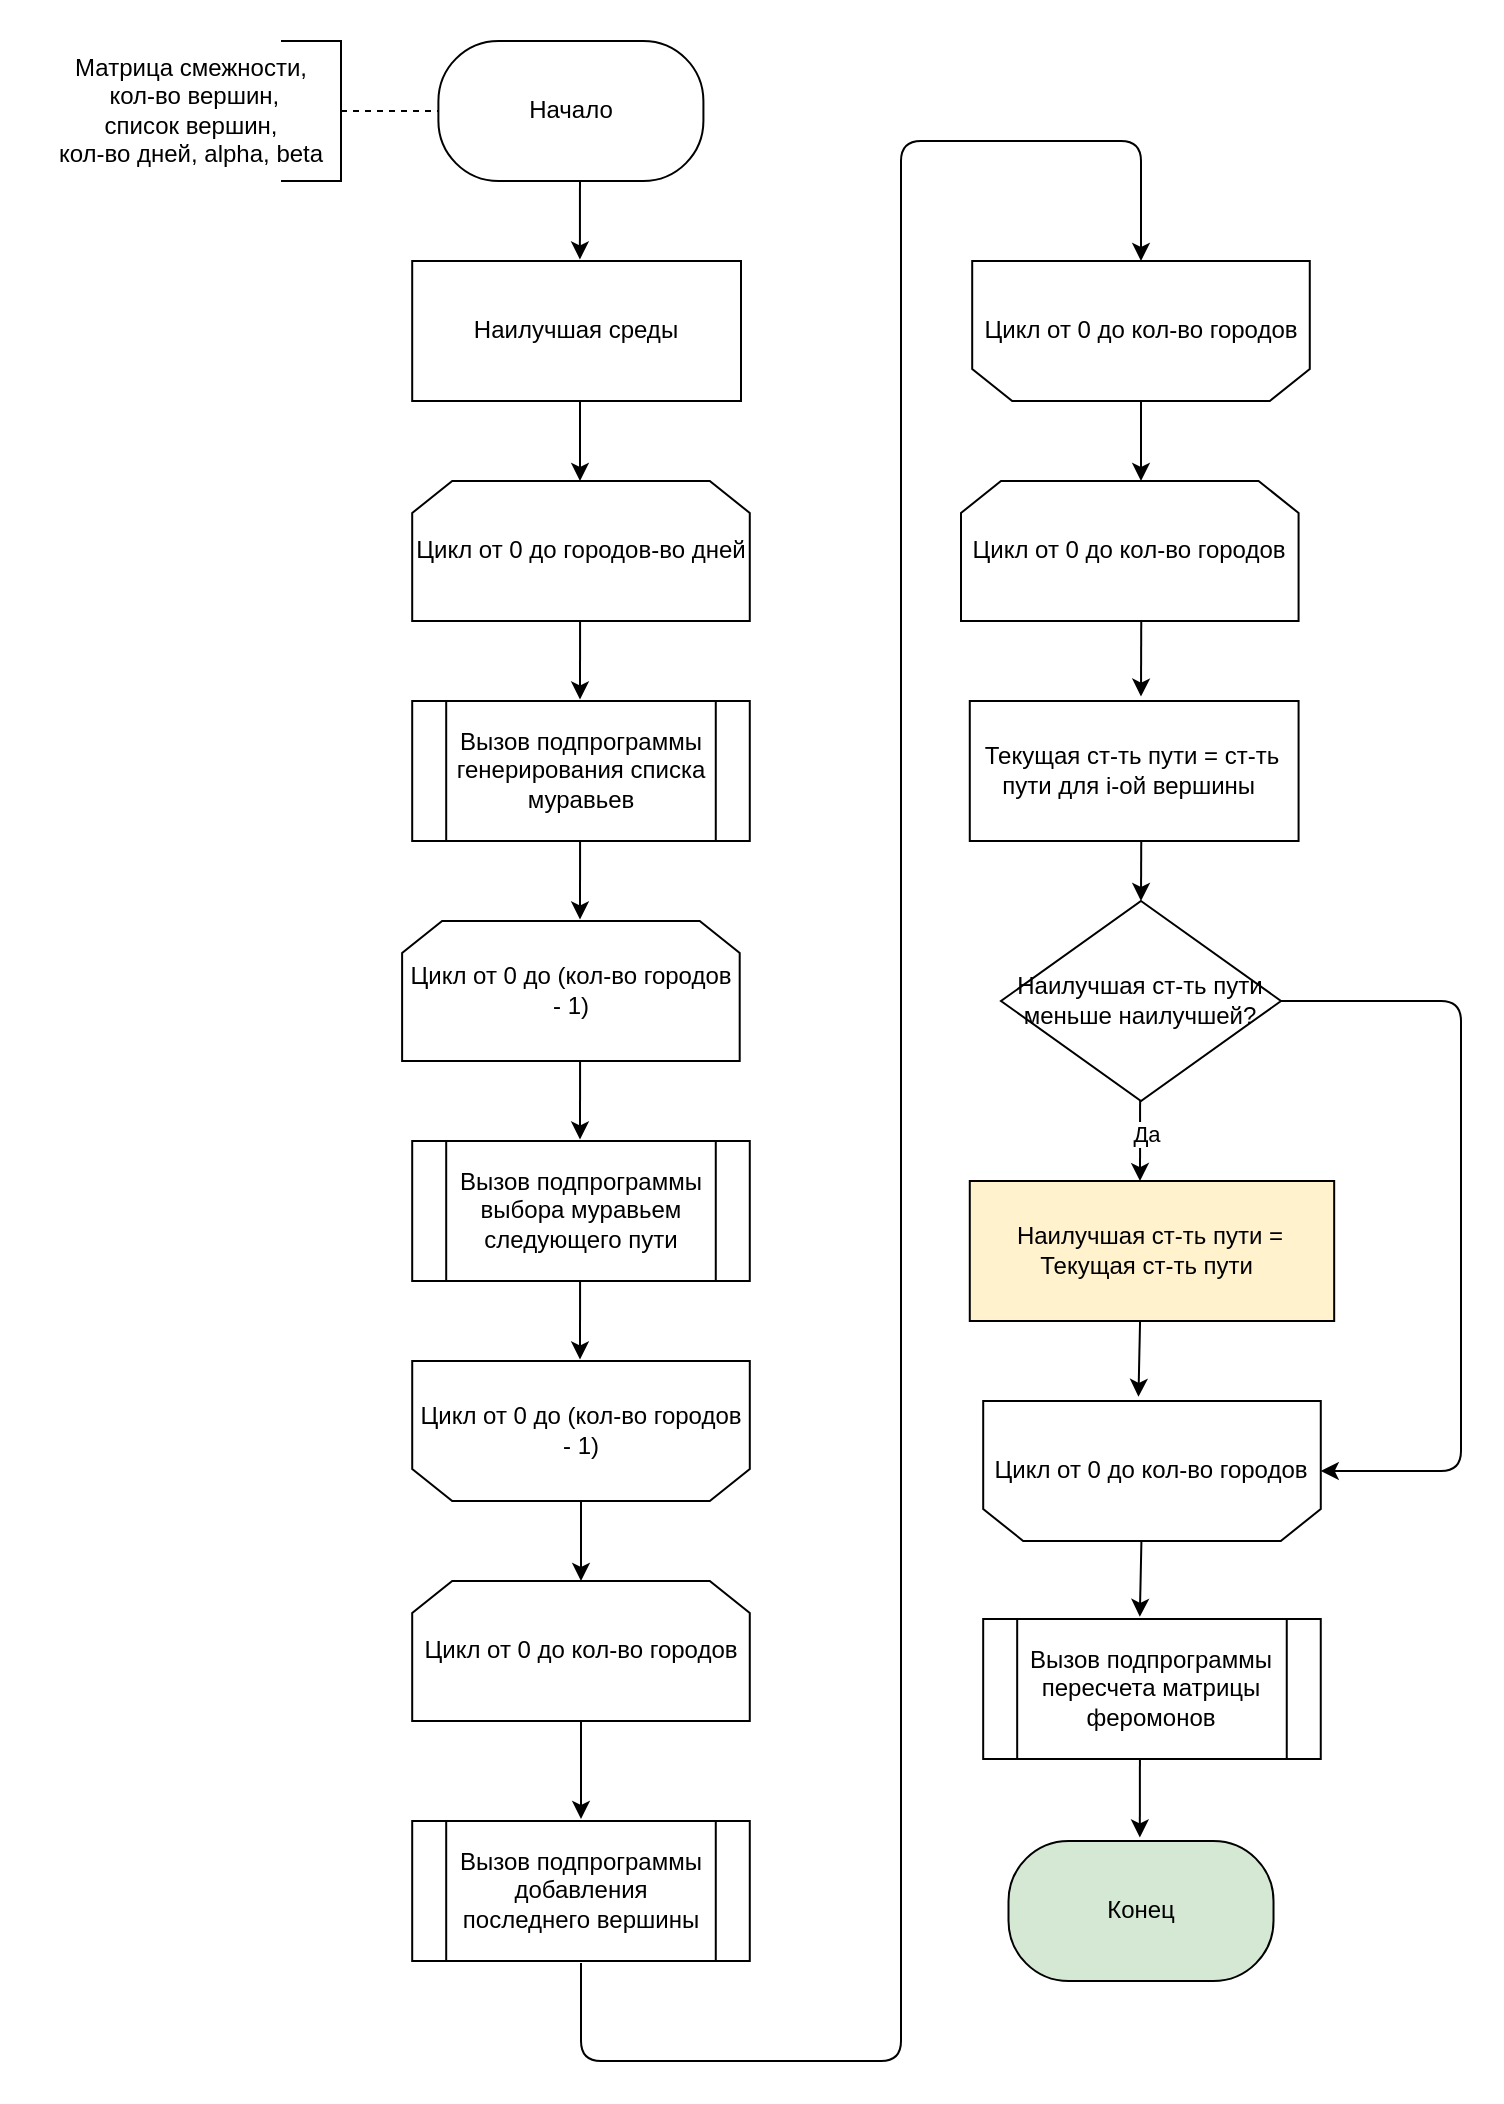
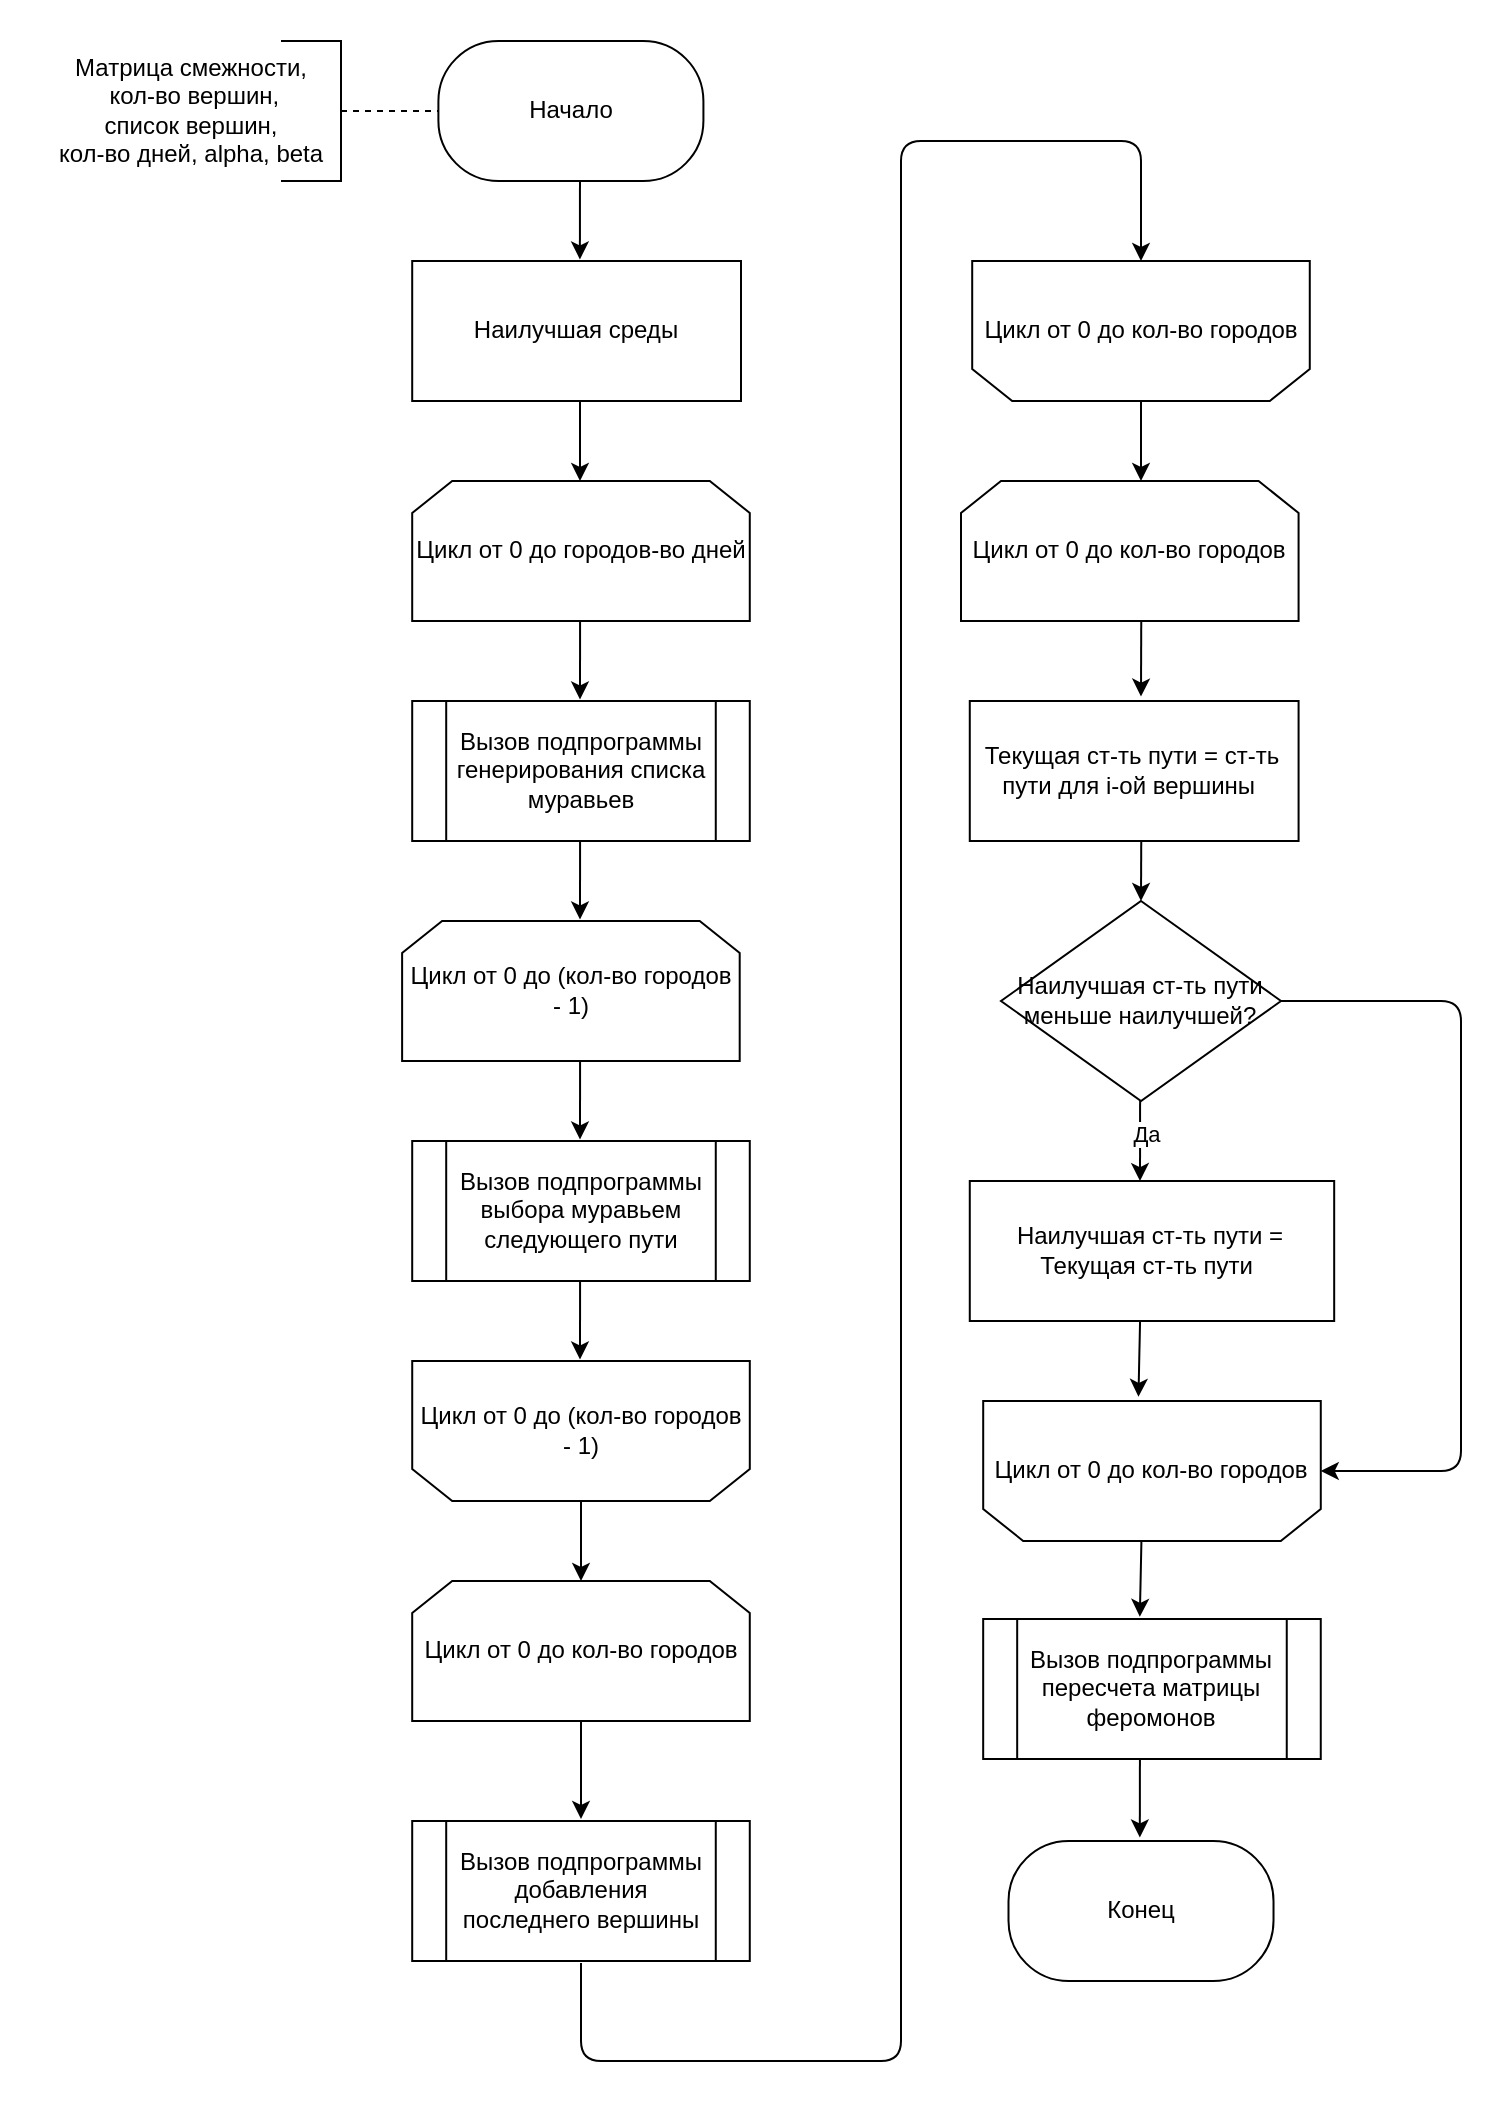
(1152, 1251) -> (1152, 1251)
(1141, 1911) -> (1141, 1911)
